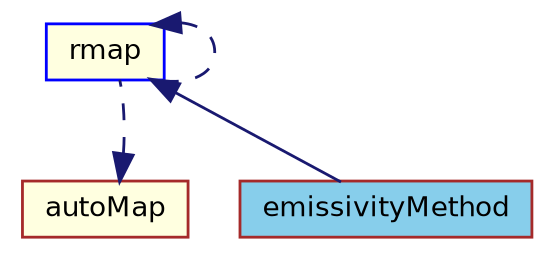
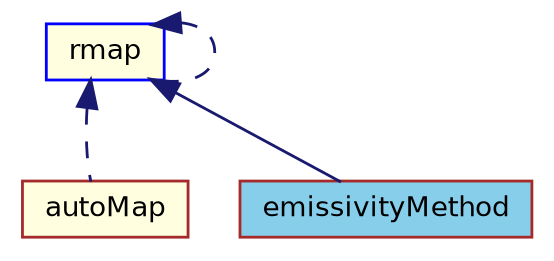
(124, 117) -> (87, 145)
